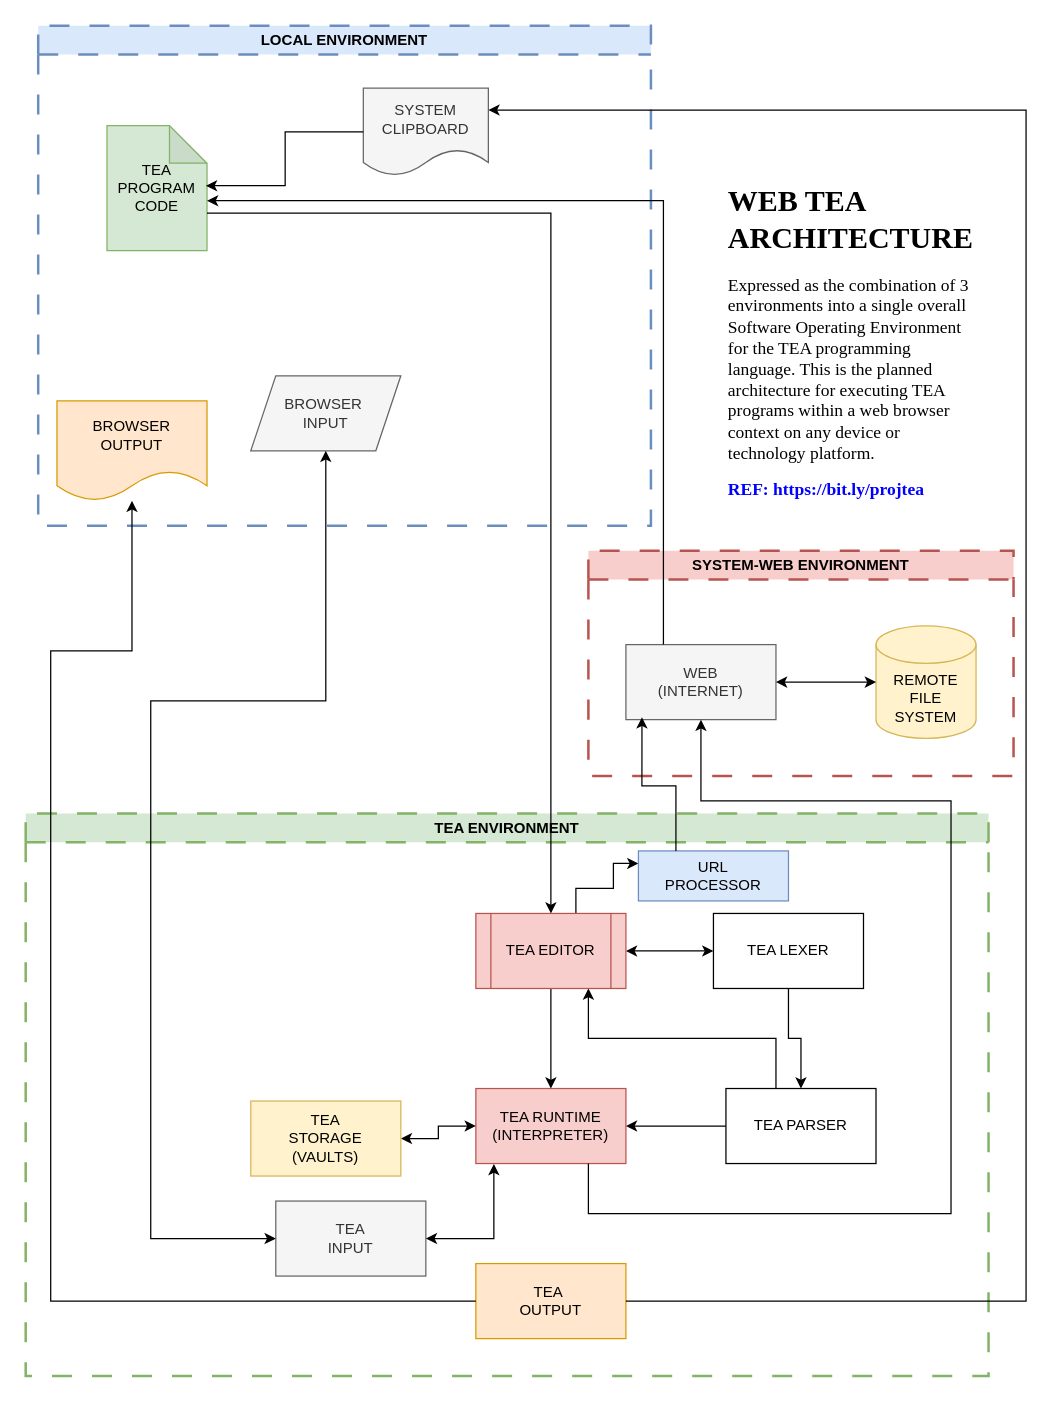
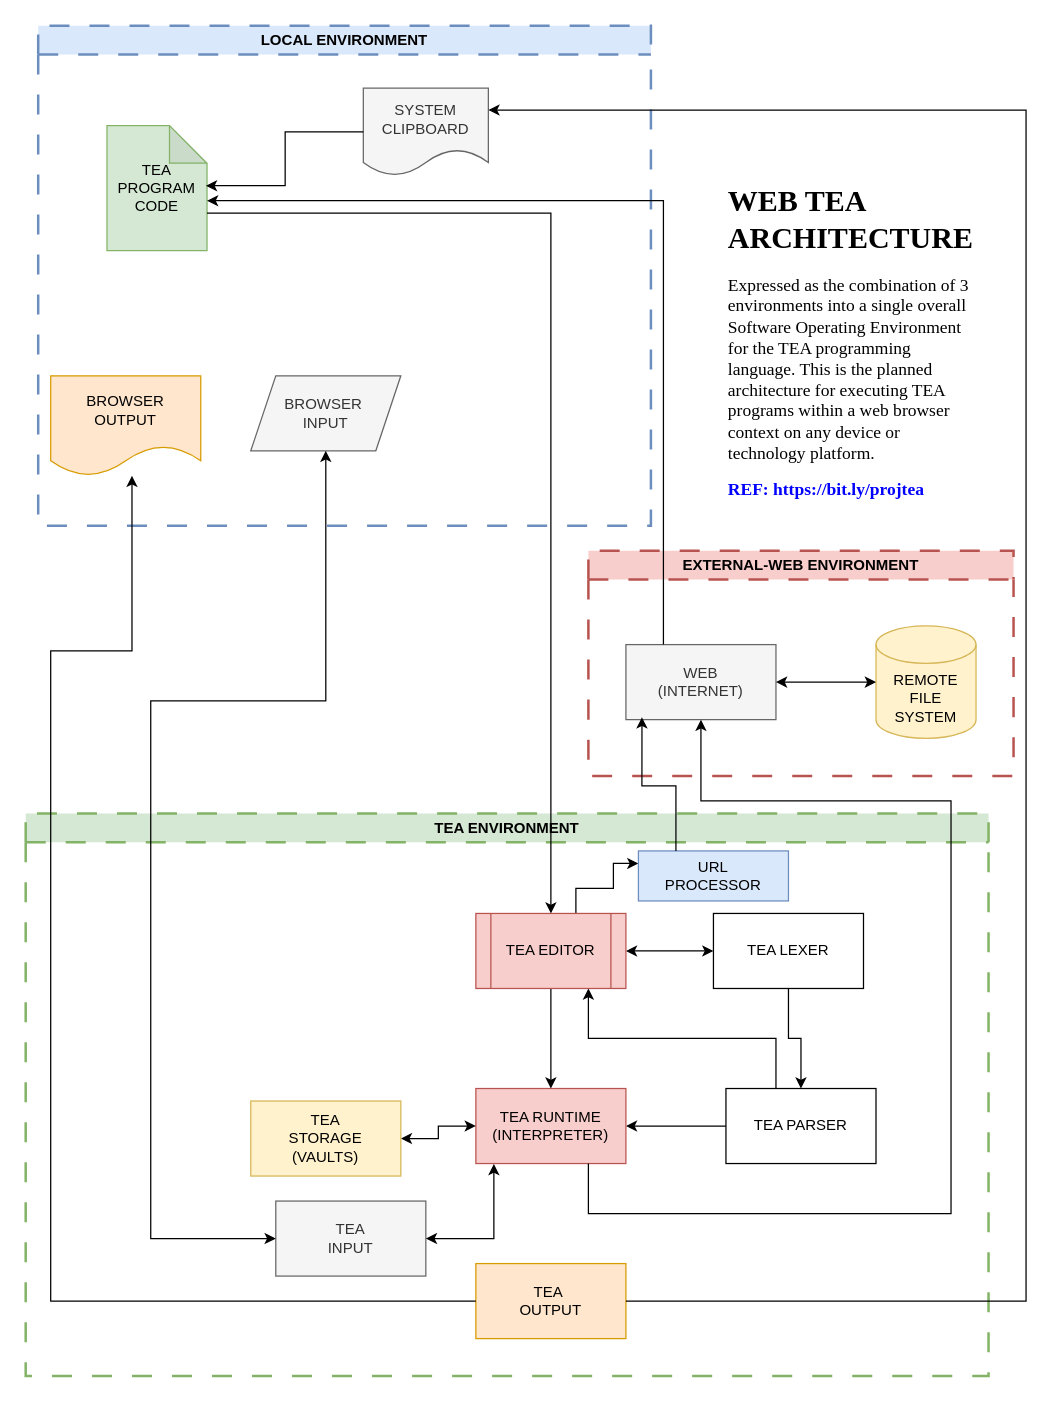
(132, 451) -> (126, 426)
(801, 566) -> (801, 566)
